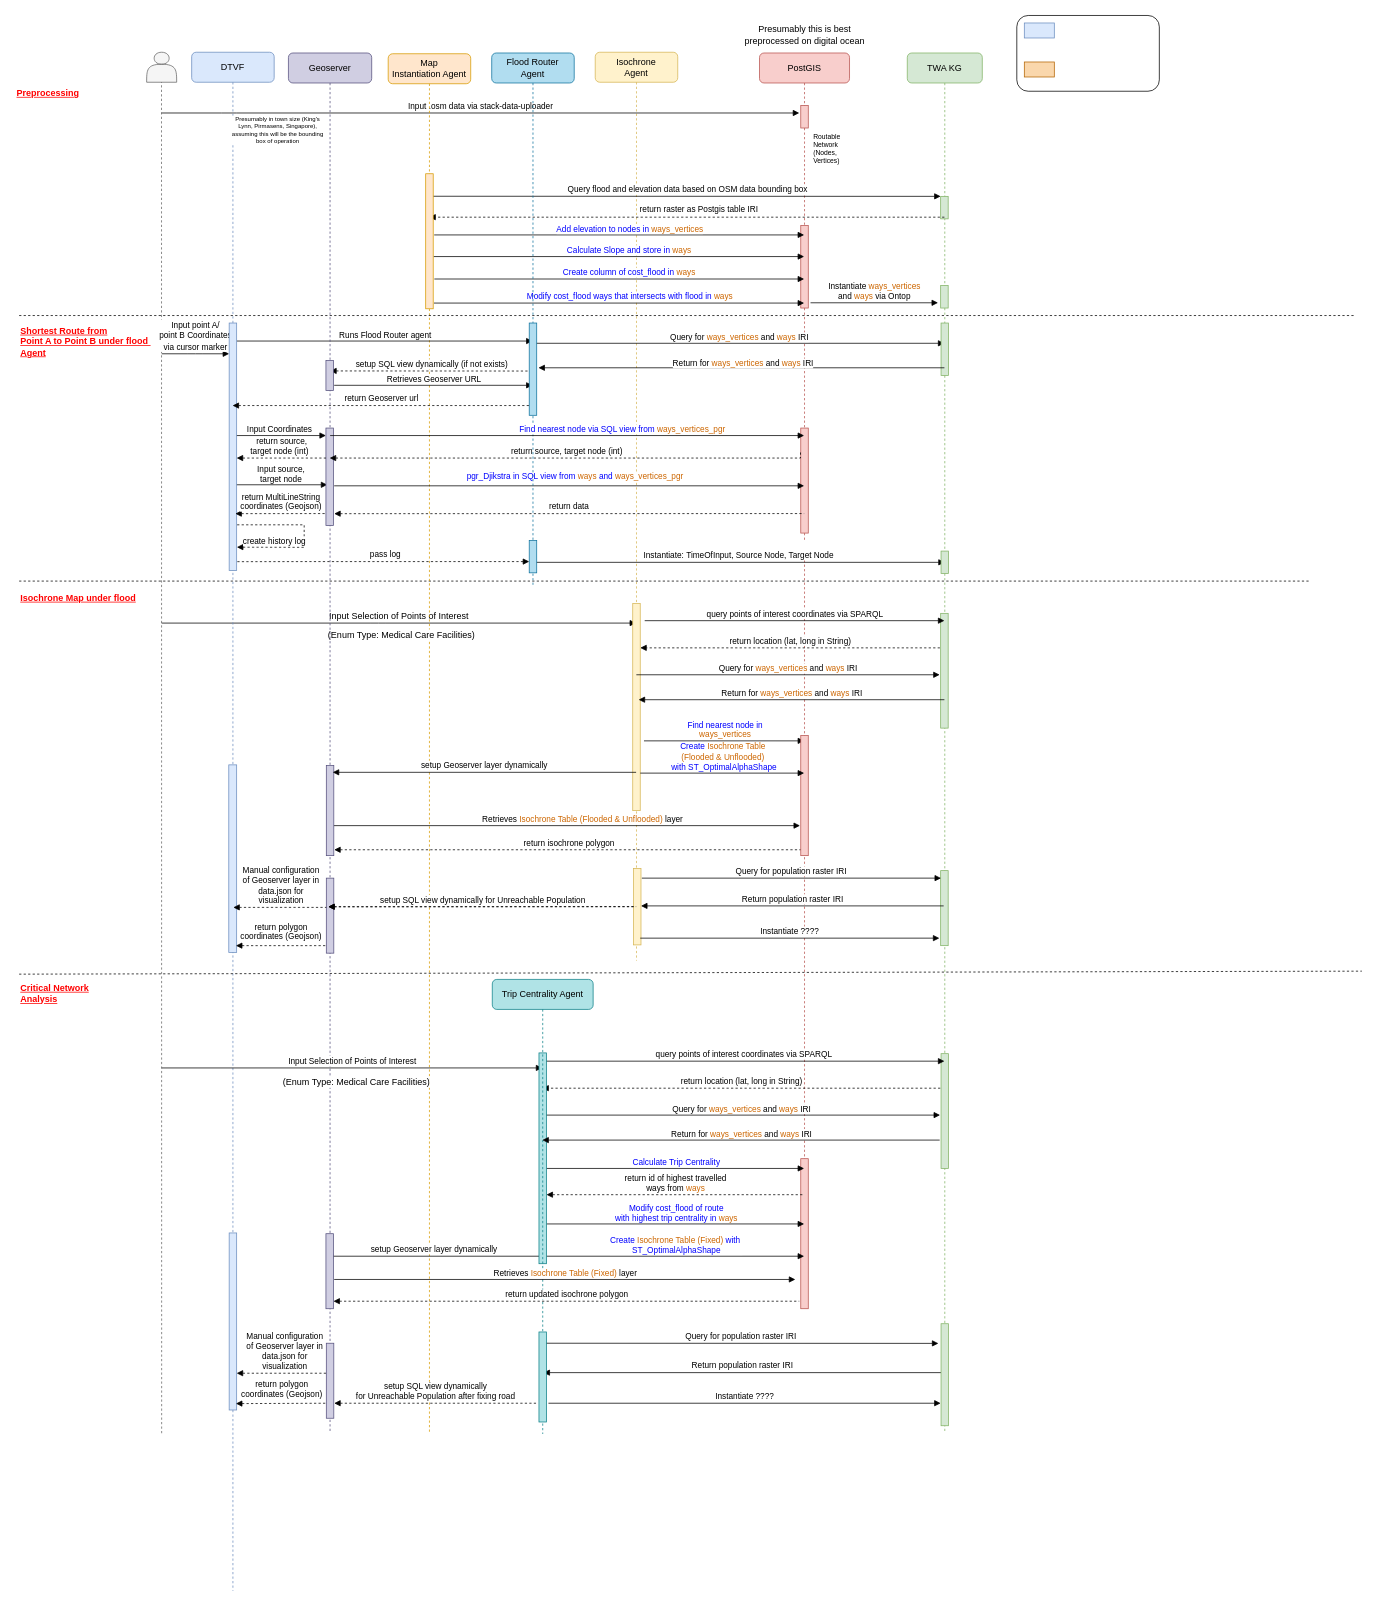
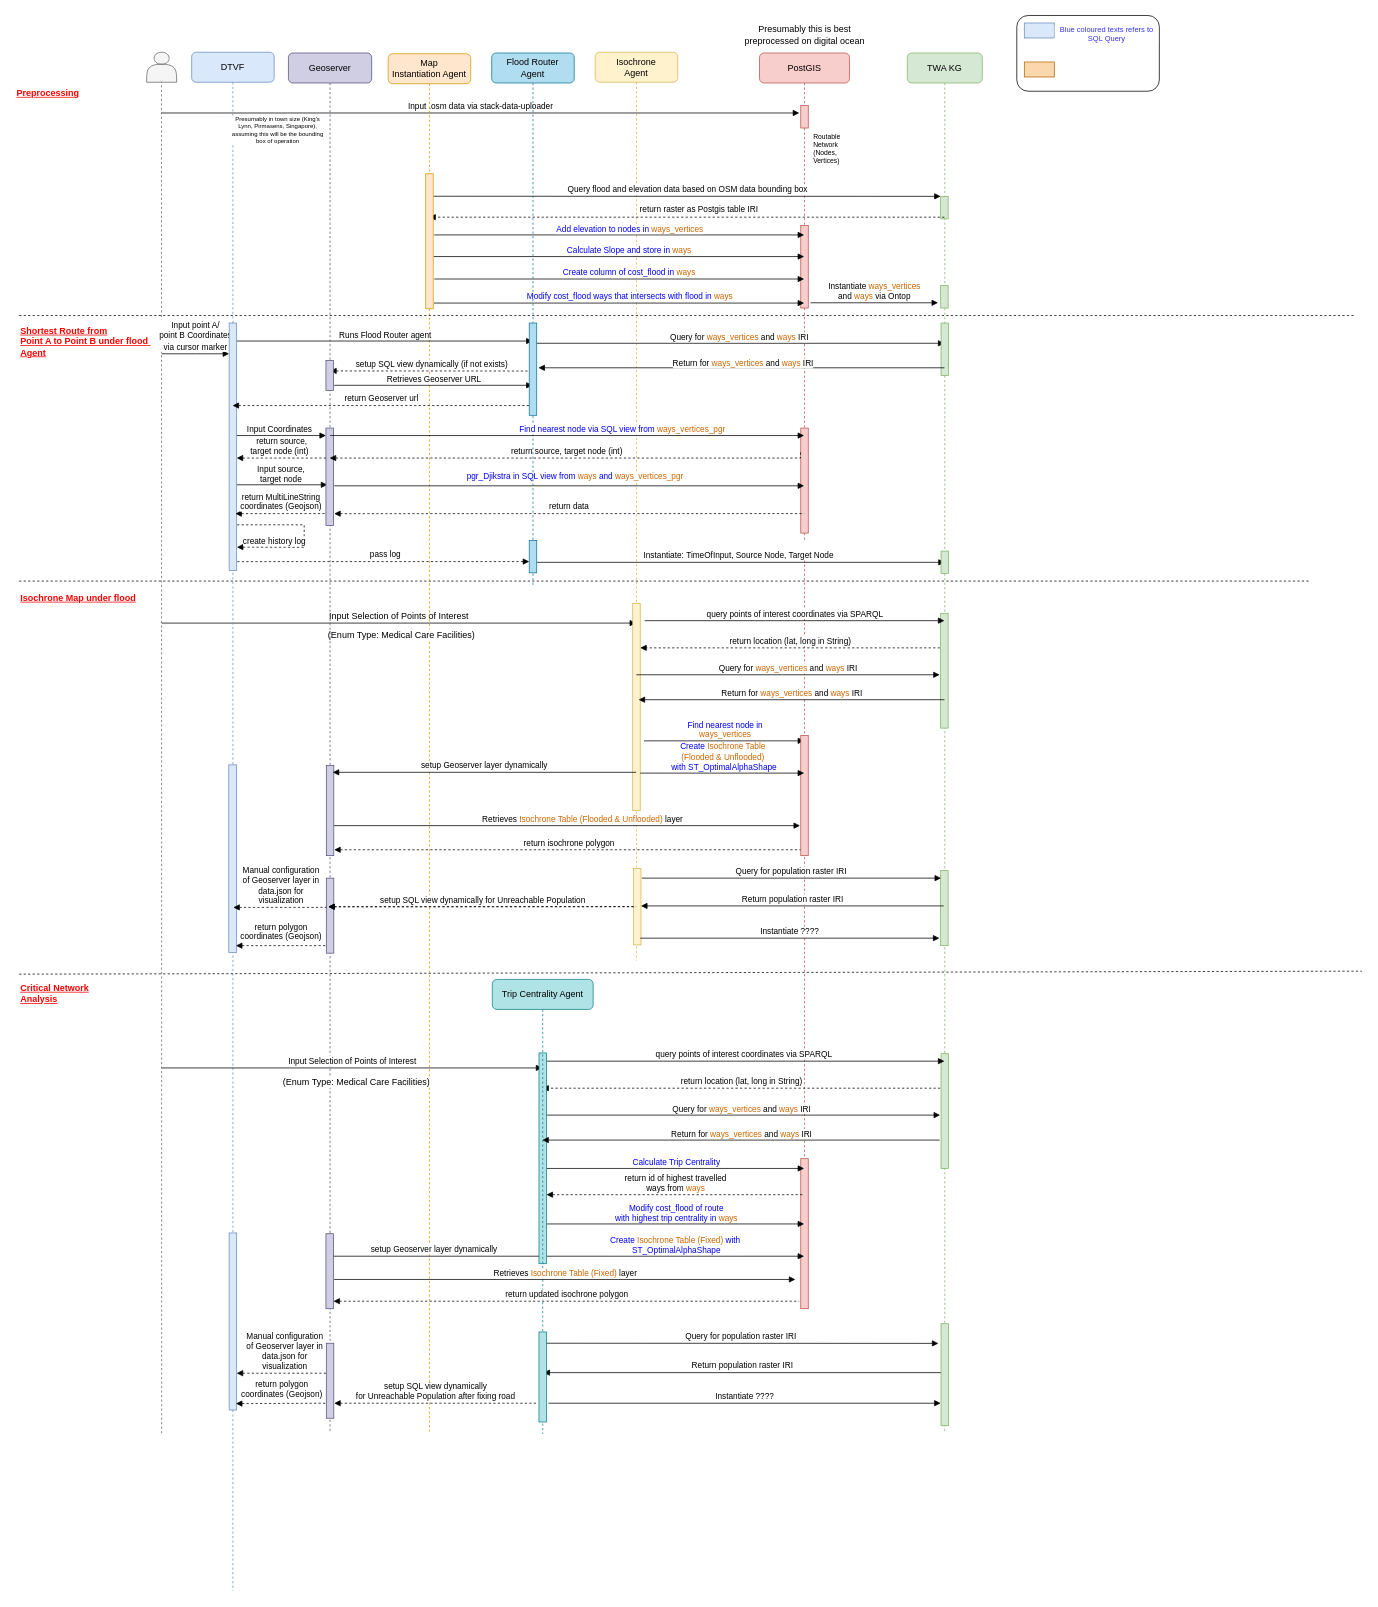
none -> (1107, 34)
